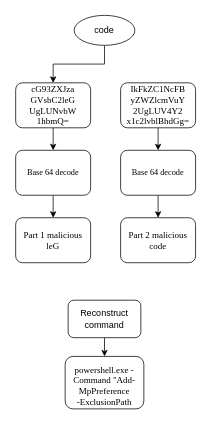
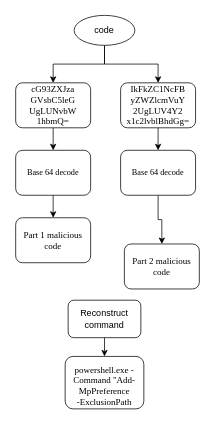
none -> (157, 64)
(53, 105) -> (53, 105)
(53, 240) -> (53, 240)
(158, 240) -> (162, 267)
